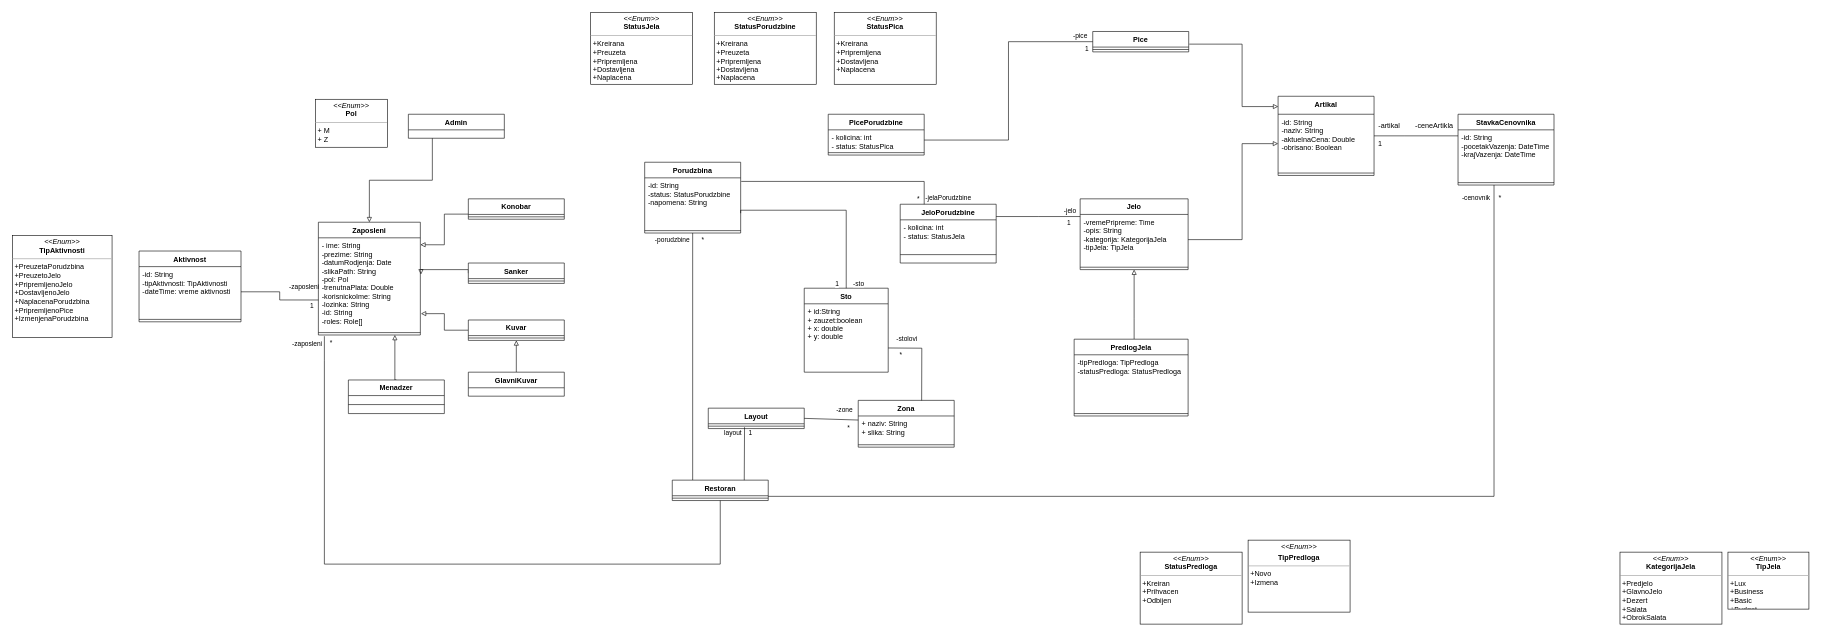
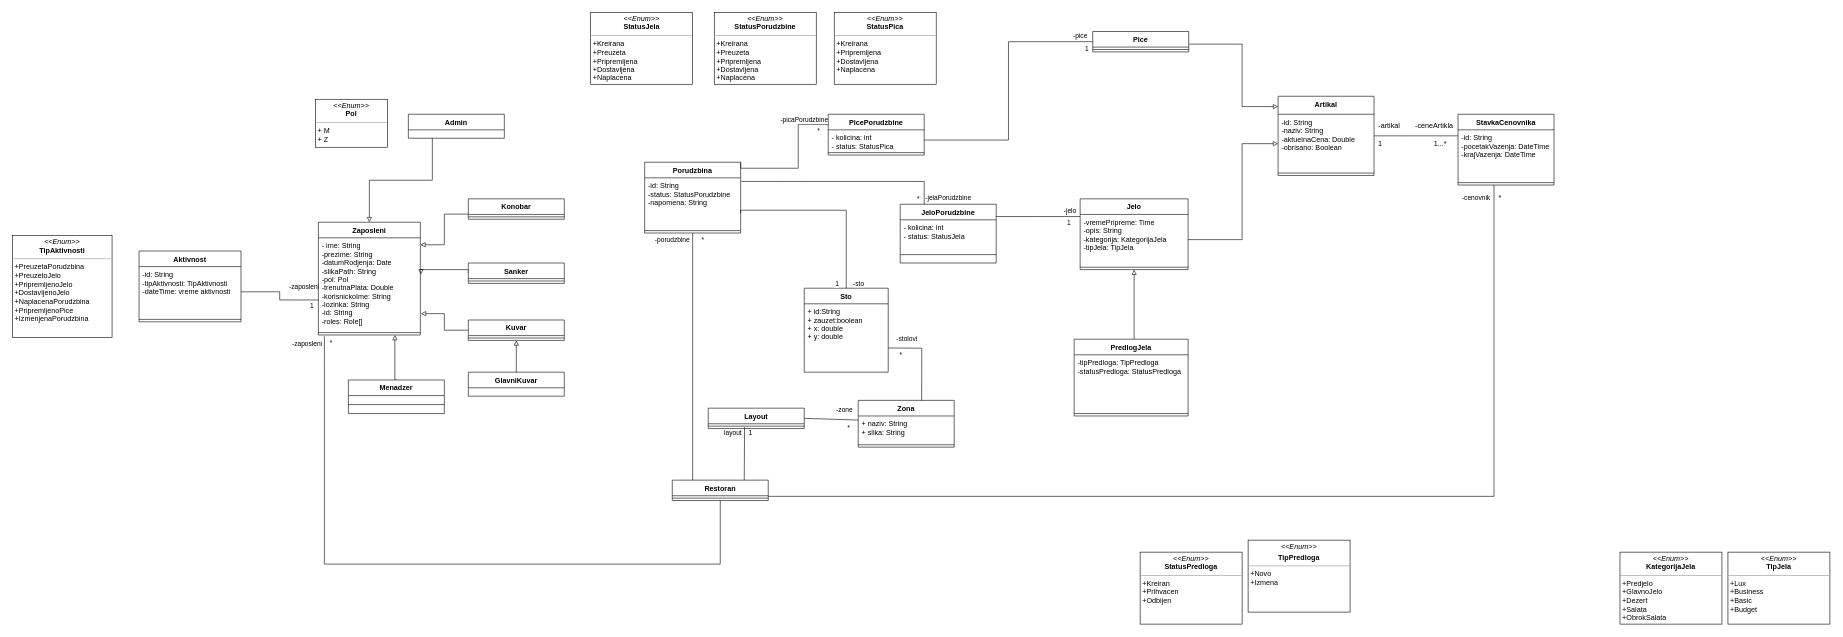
none -> (1440, 144)
none -> (798, 163)
(1769, 581) -> (1779, 588)
